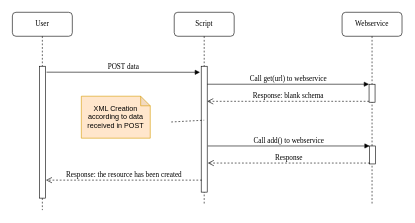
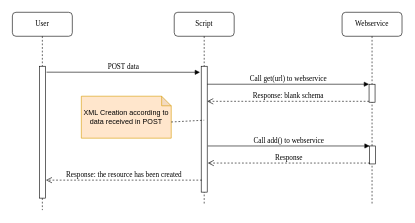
(116, 117) -> (126, 117)
